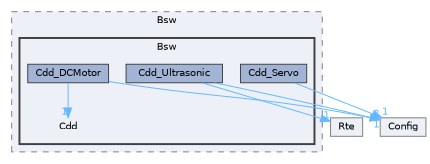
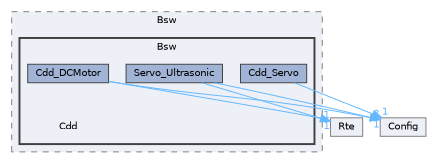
(174, 74) -> (174, 74)
(68, 95) -> (241, 104)
